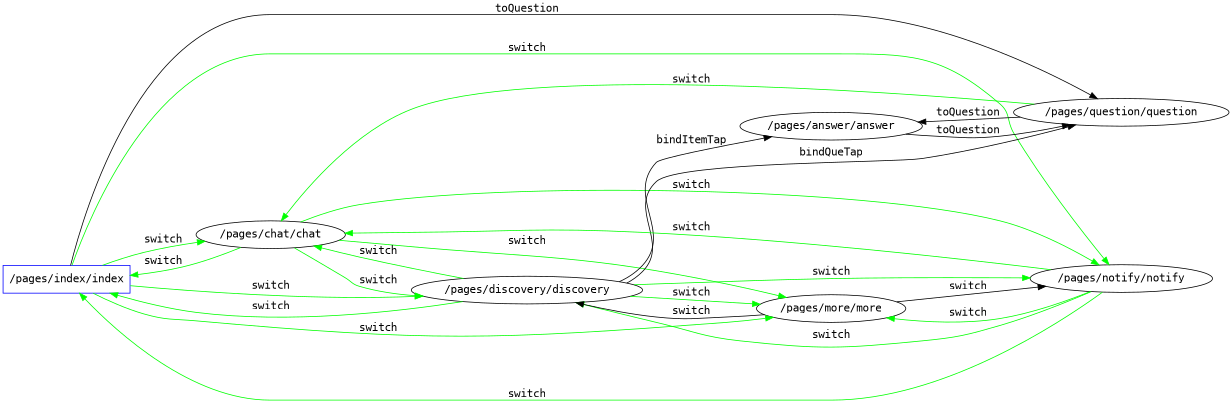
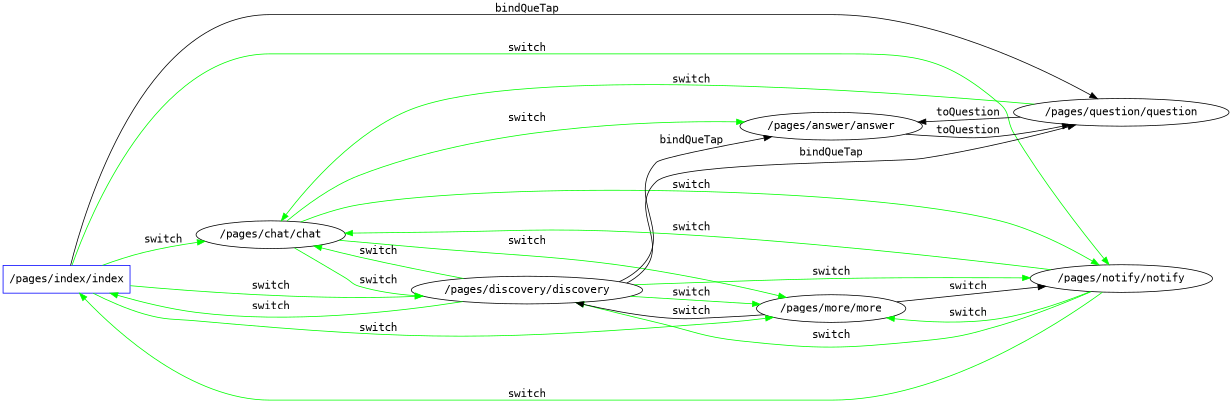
(527, 9) -> (527, 9)
(691, 140) -> (691, 140)
(190, 265) -> (503, 138)
